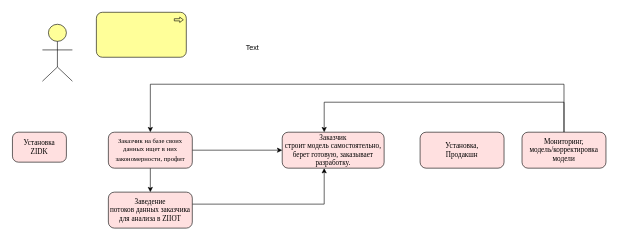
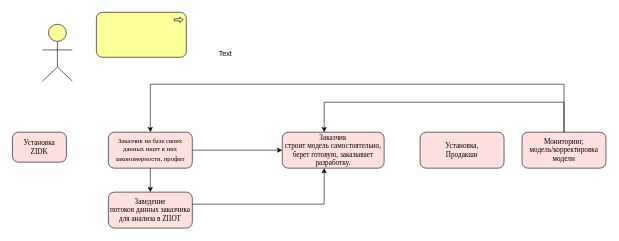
(252, 48) -> (225, 54)
